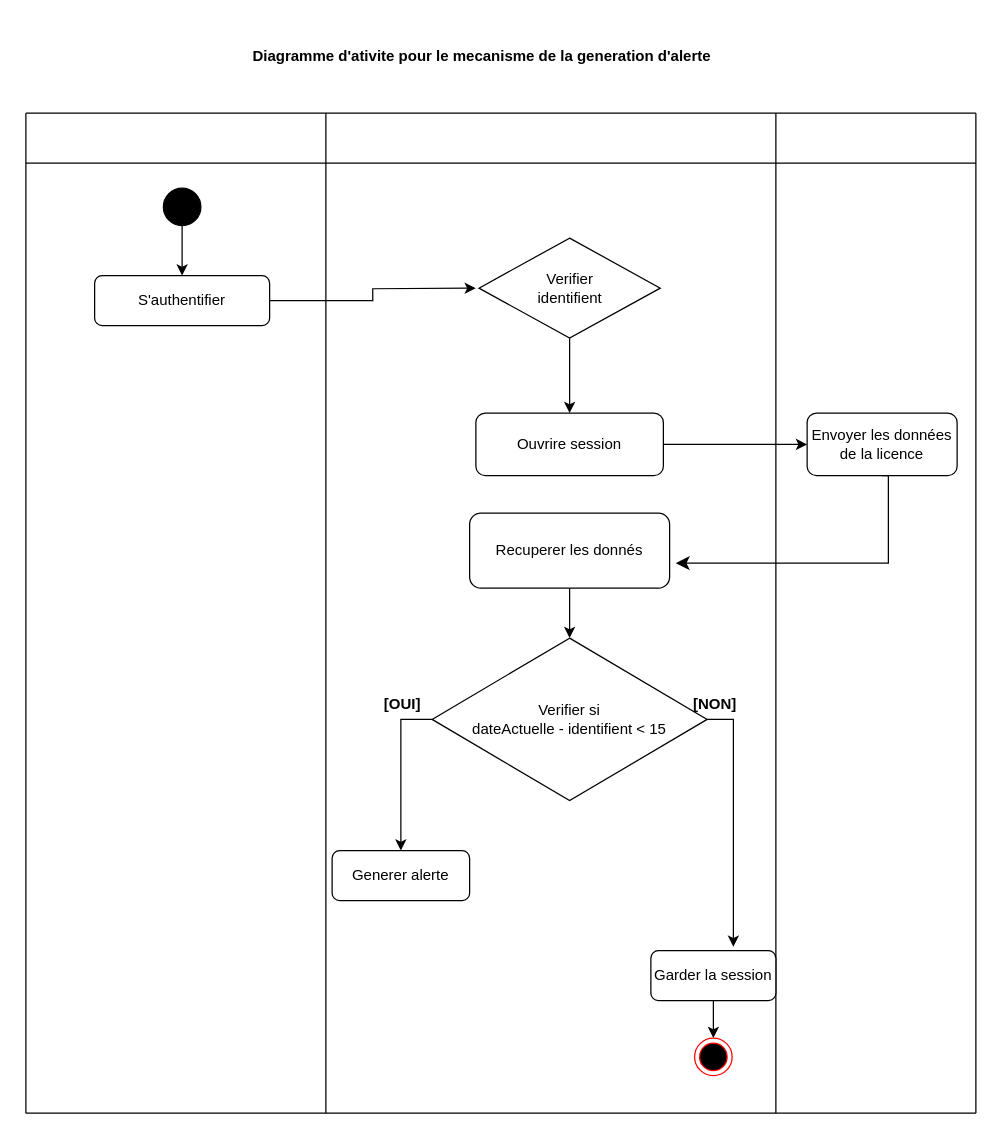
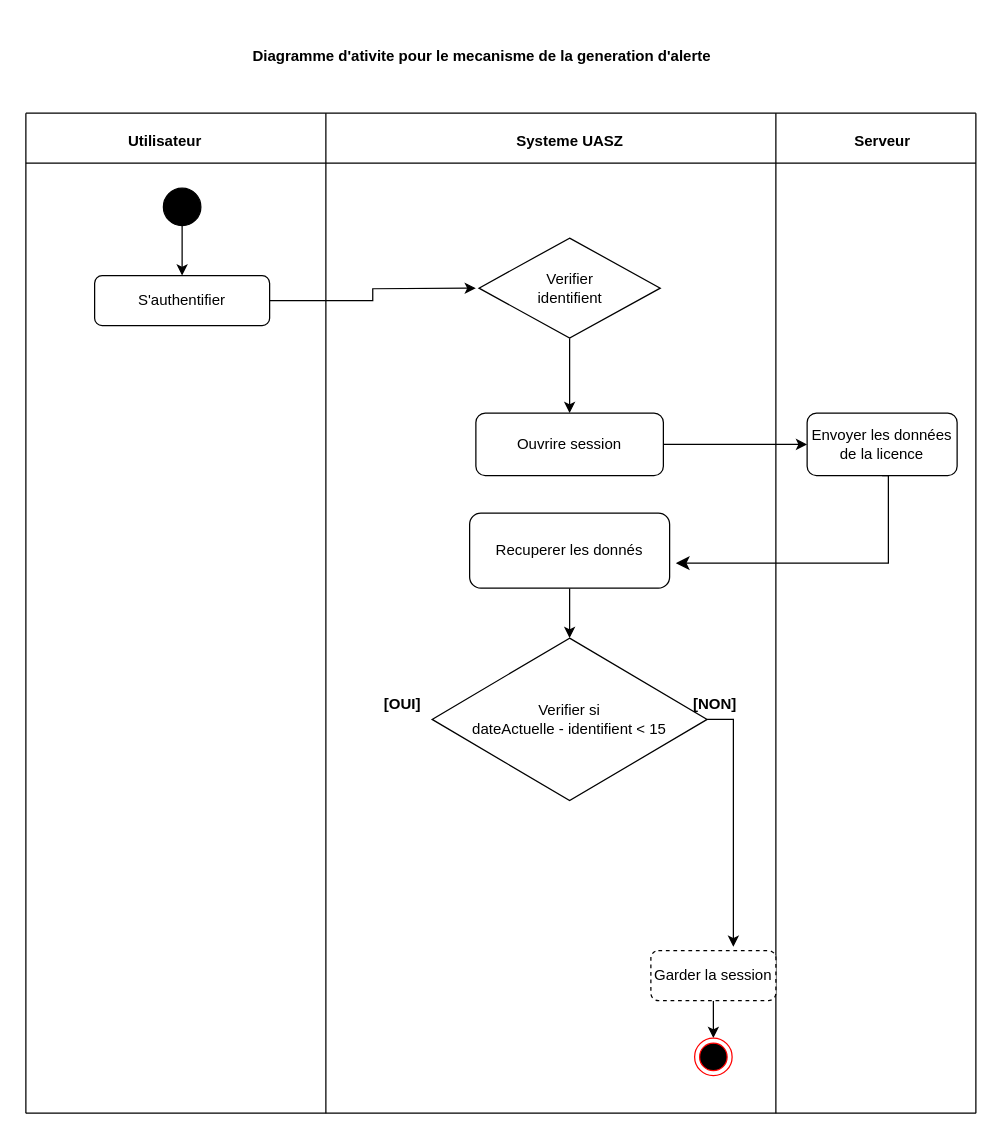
none -> (164, 142)
none -> (569, 142)
none -> (882, 142)
(401, 765) -> none
(401, 876) -> none
(713, 976) -> (713, 976)
